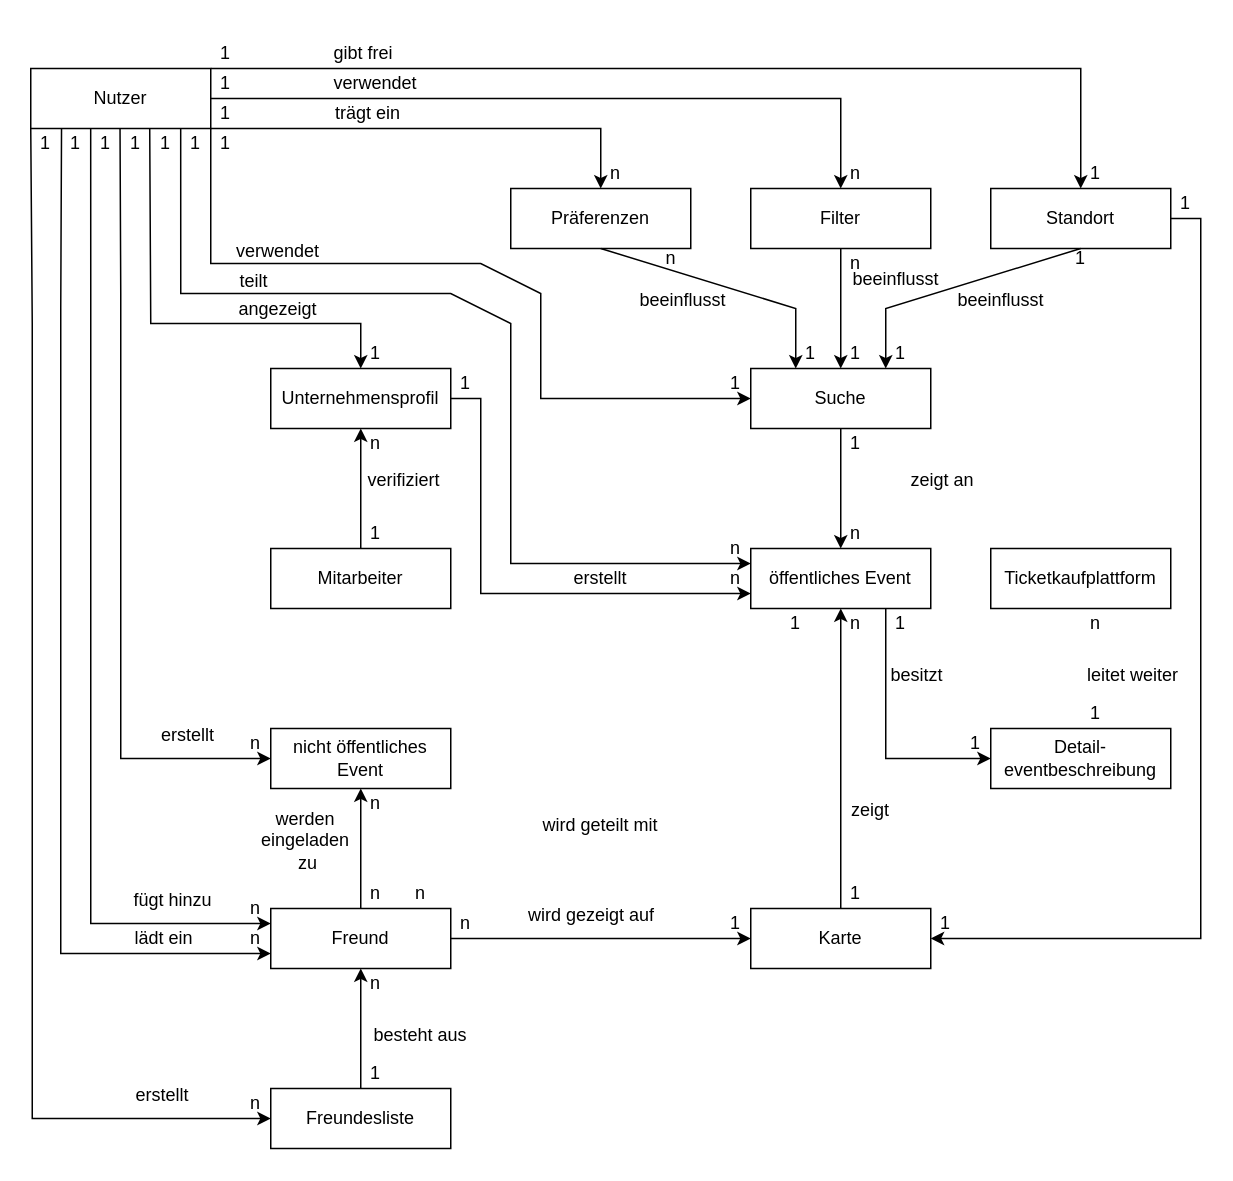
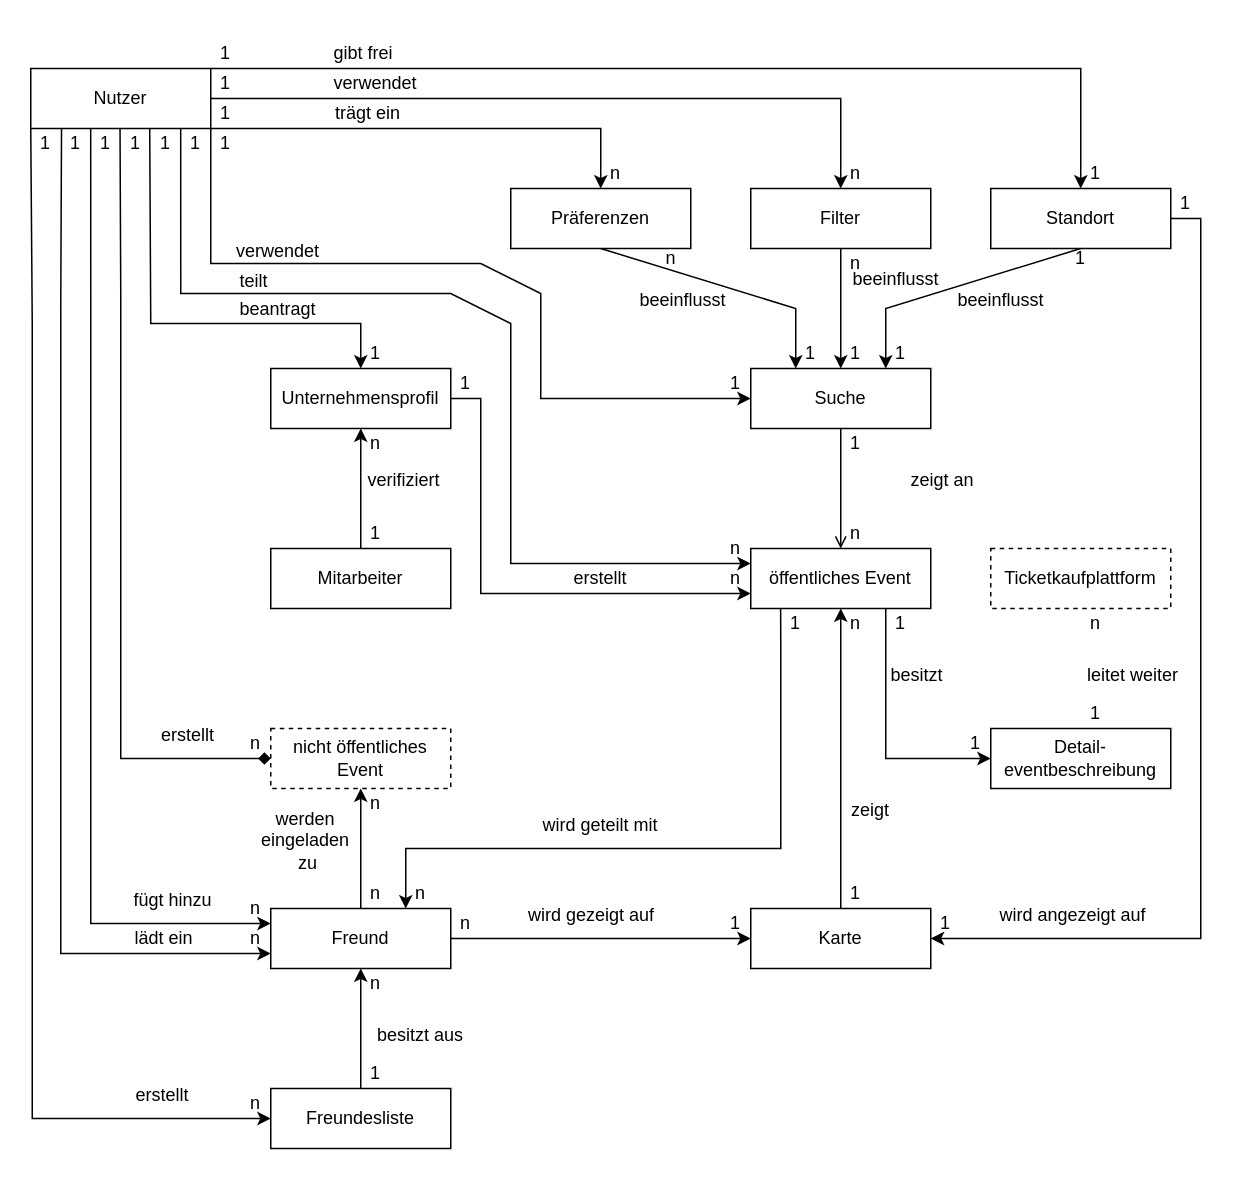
(278, 310) -> (278, 310)
(841, 537) -> (841, 539)
(1081, 578) -> (1081, 578)
(259, 758) -> (258, 758)
(361, 758) -> (361, 758)
none -> (689, 848)
none -> (1073, 916)
(421, 1036) -> (421, 1036)
